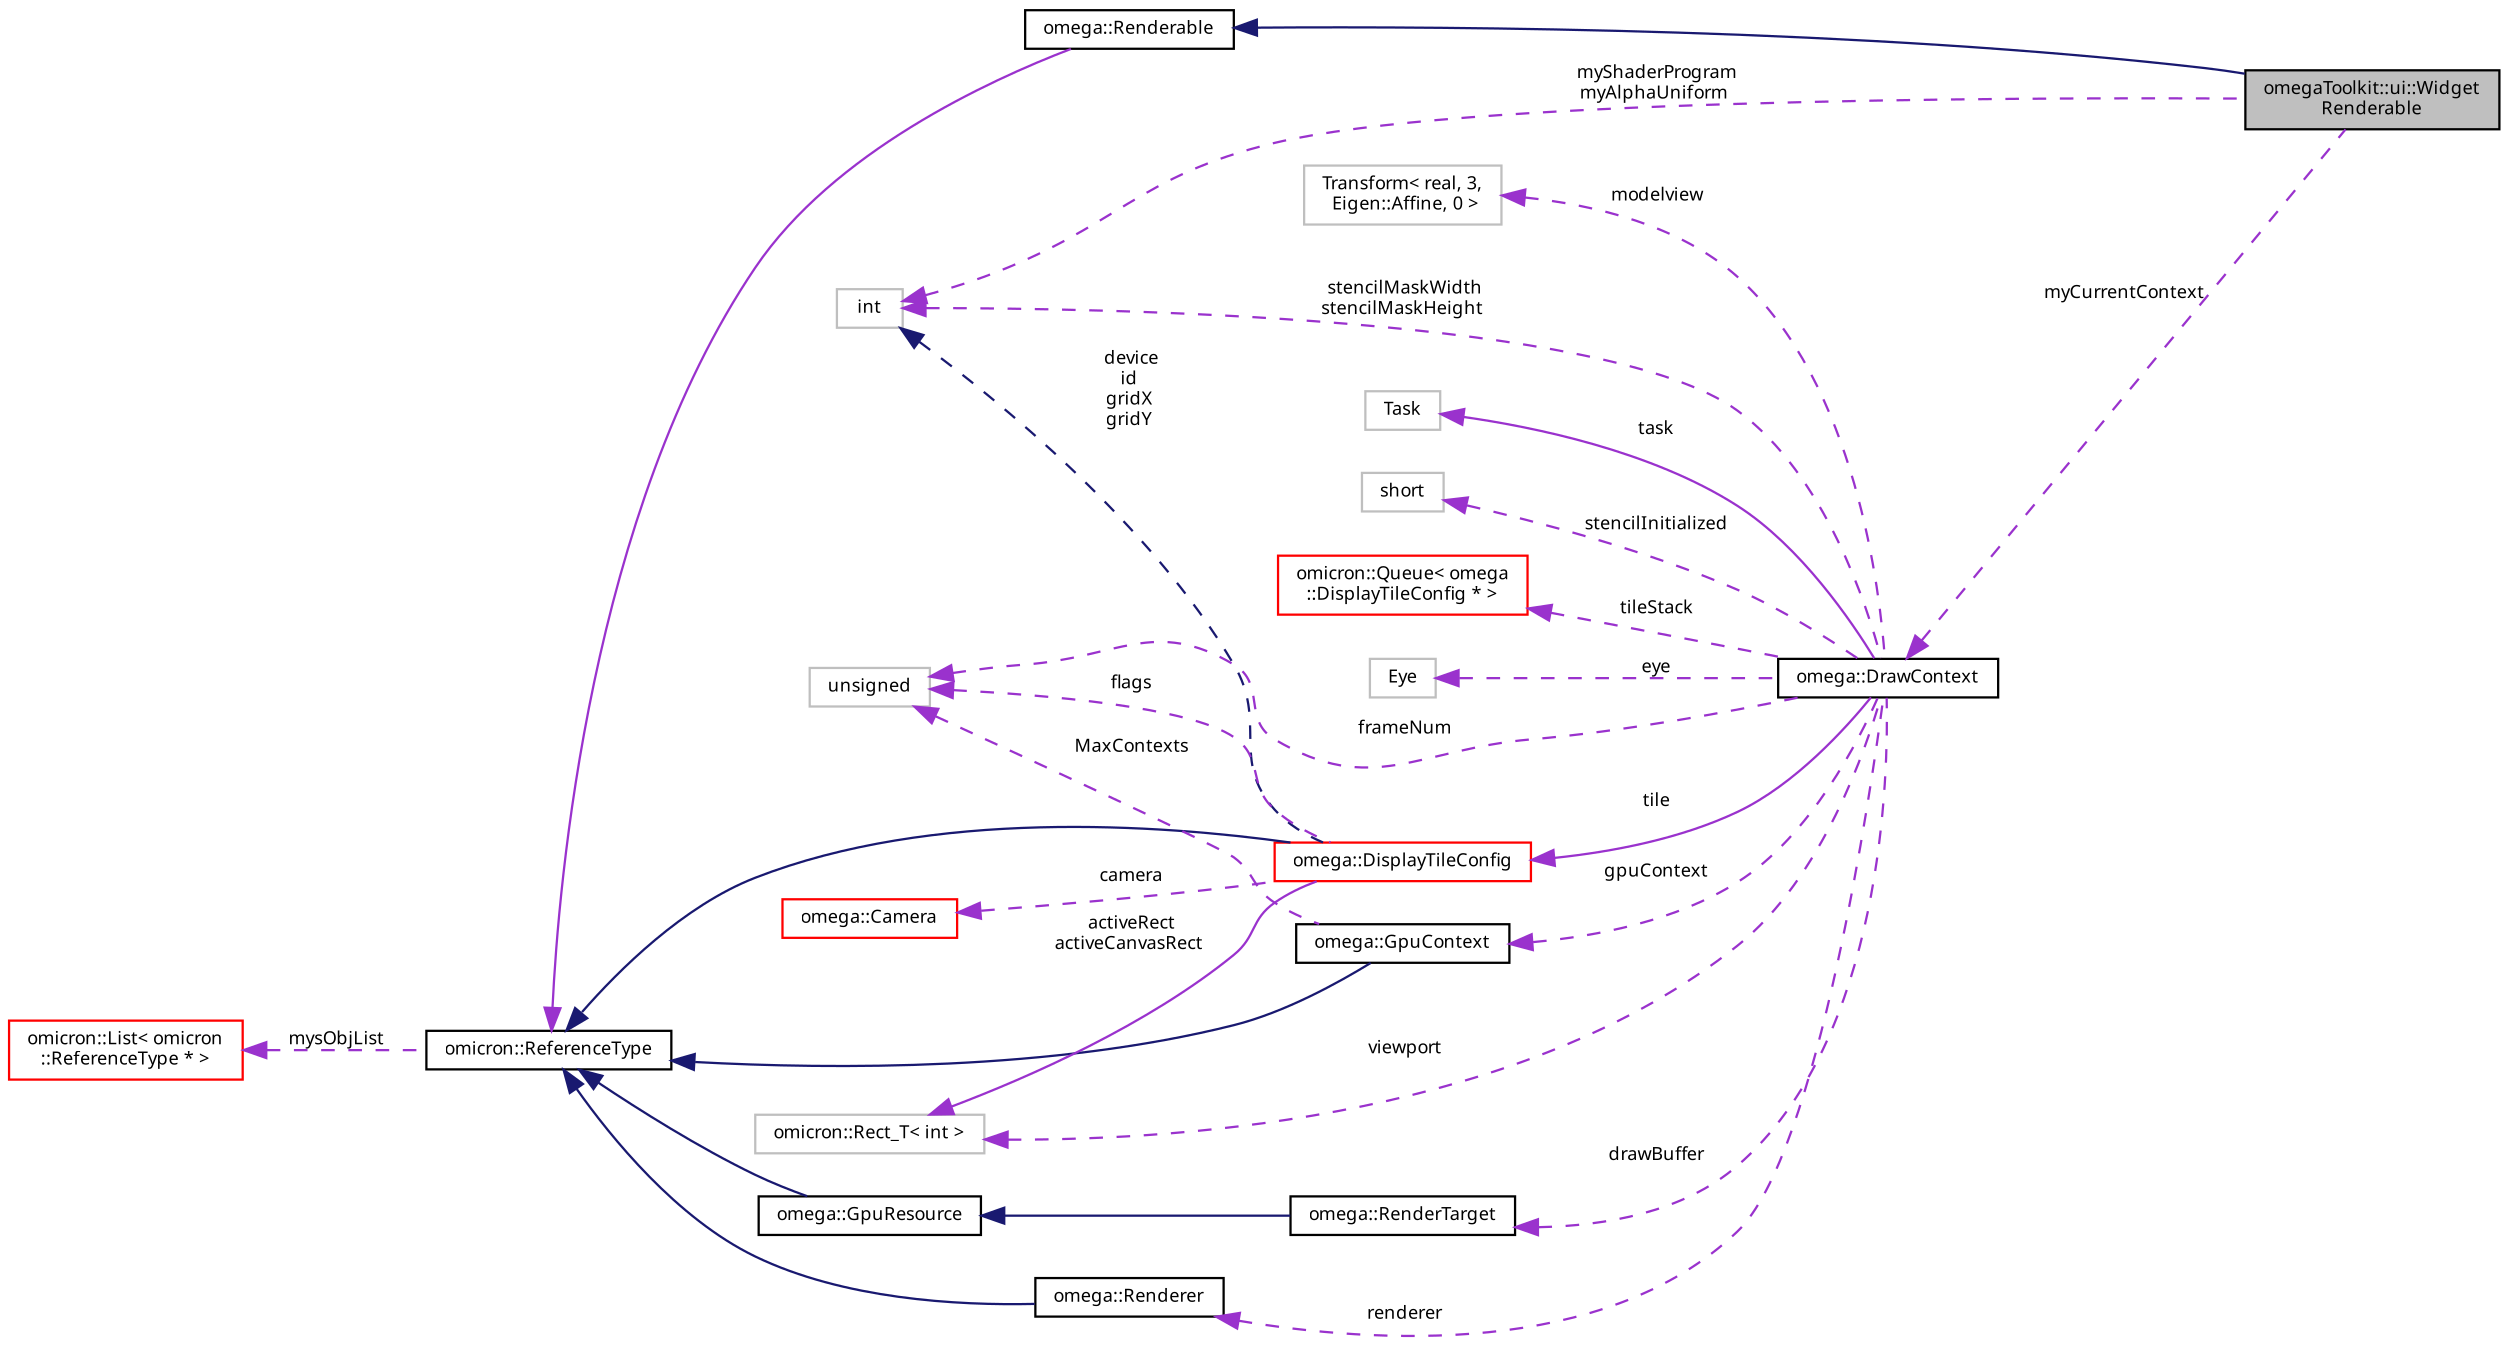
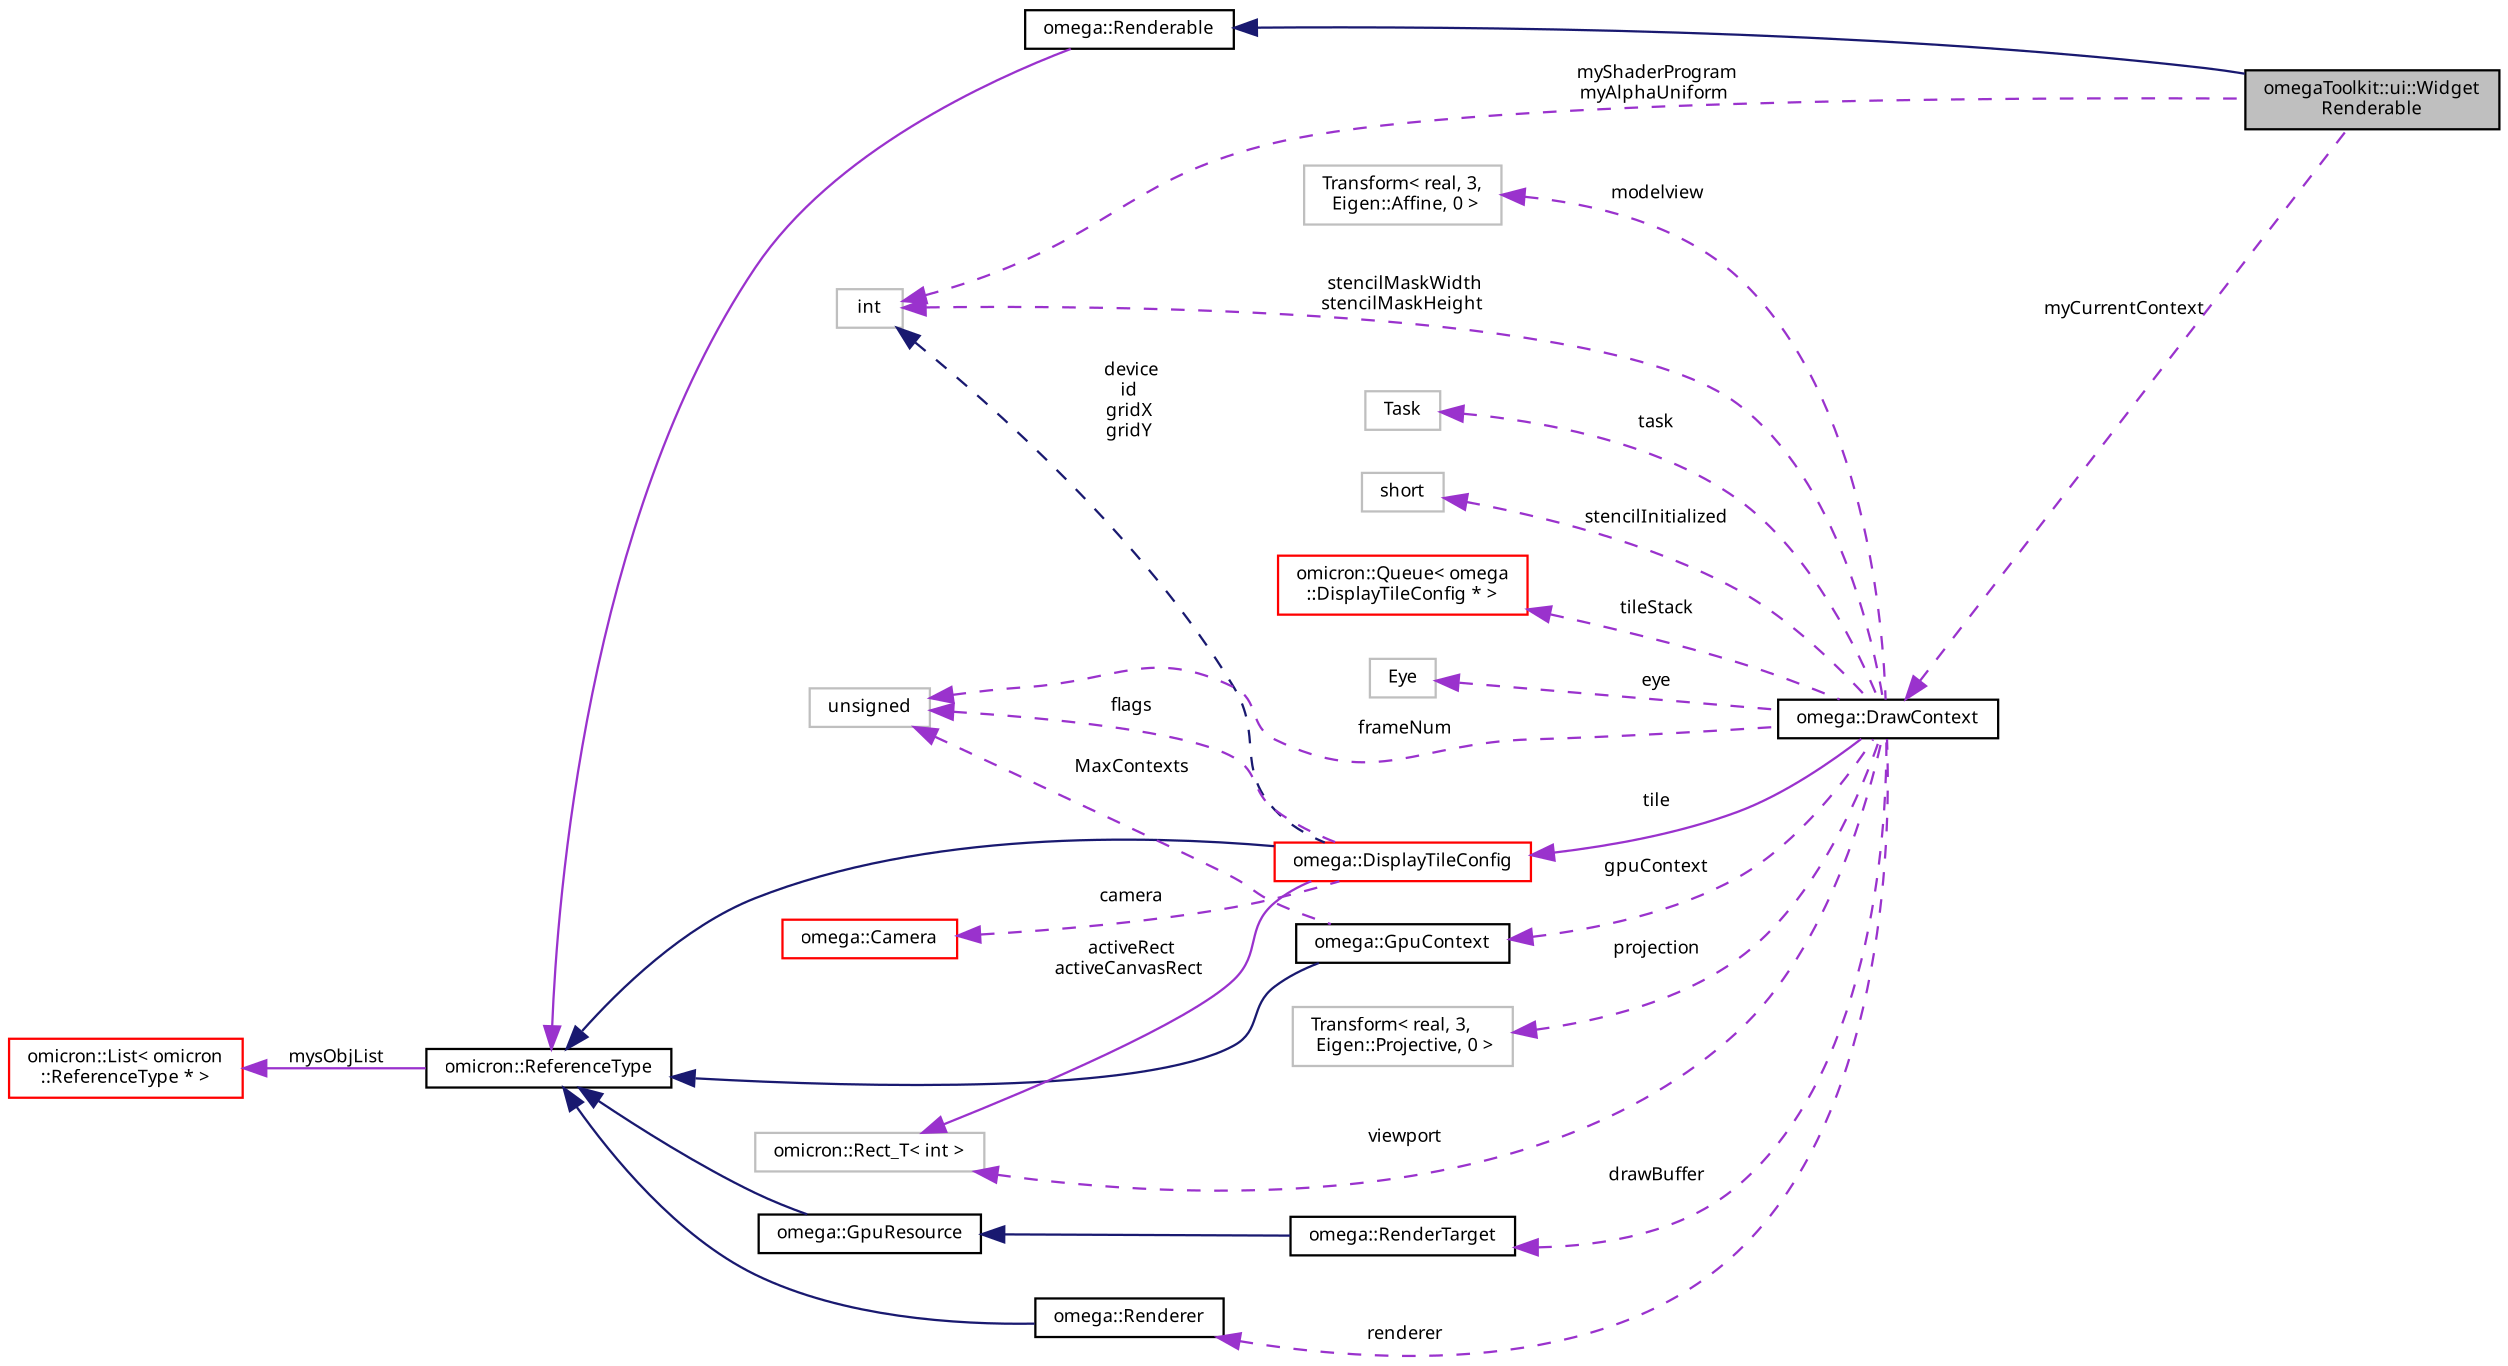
(1701, 485) -> (1720, 488)
none -> (1403, 1037)
(346, 1050) -> (346, 1068)
